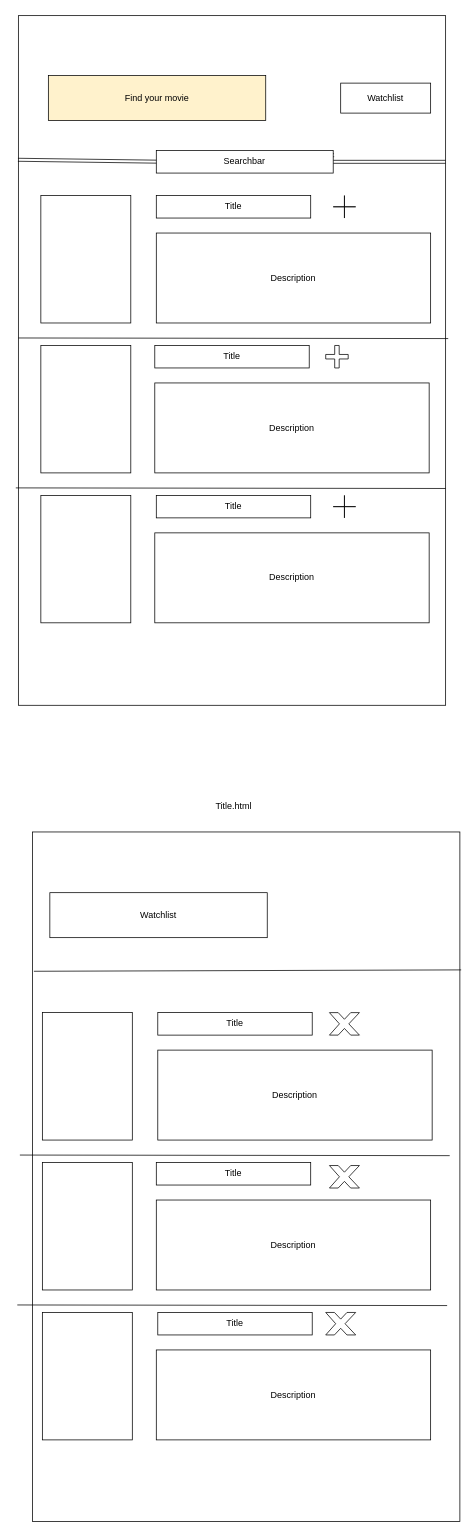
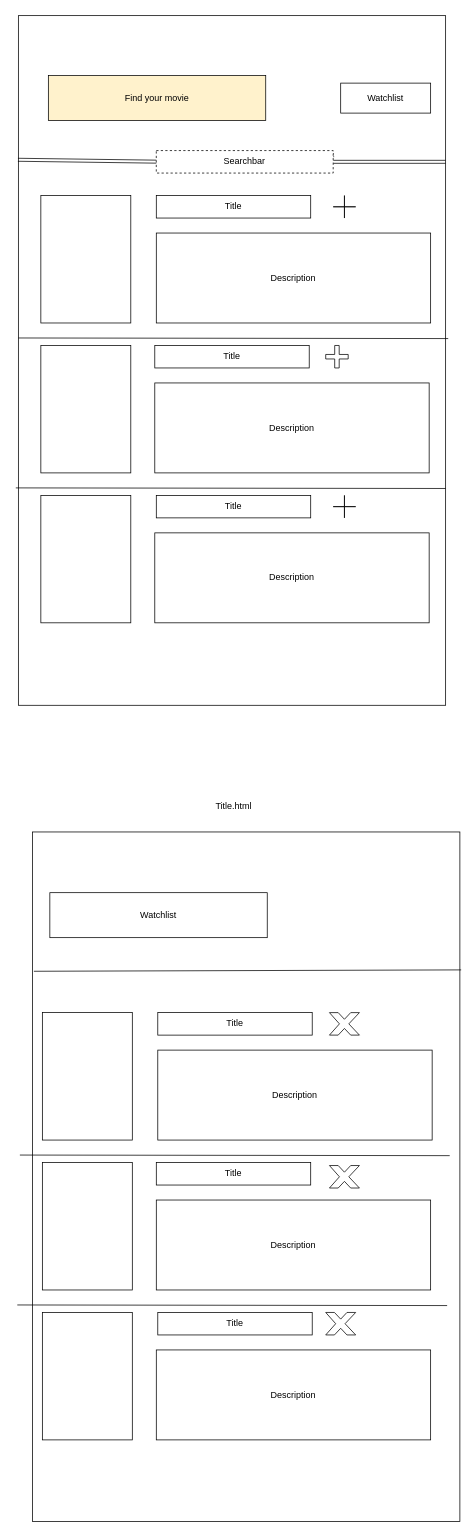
(245, 162) -> (245, 162)
